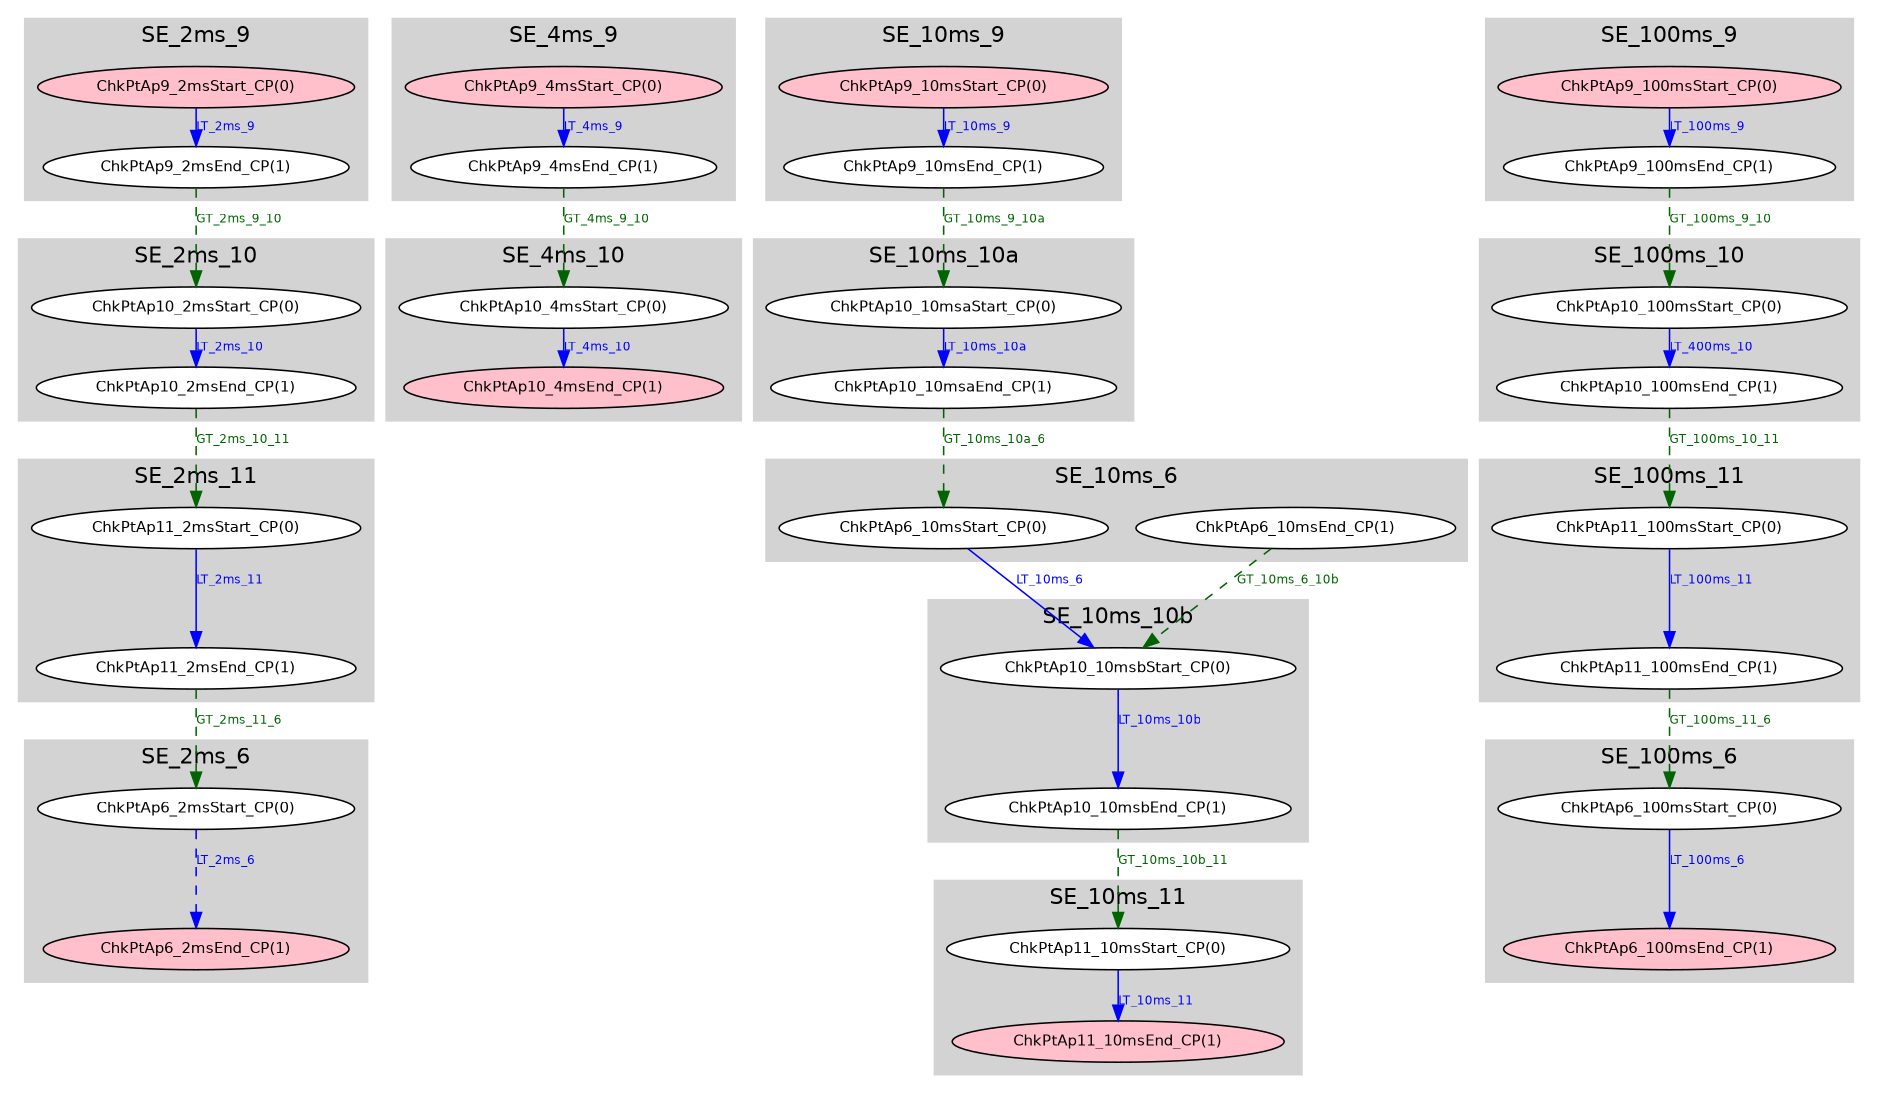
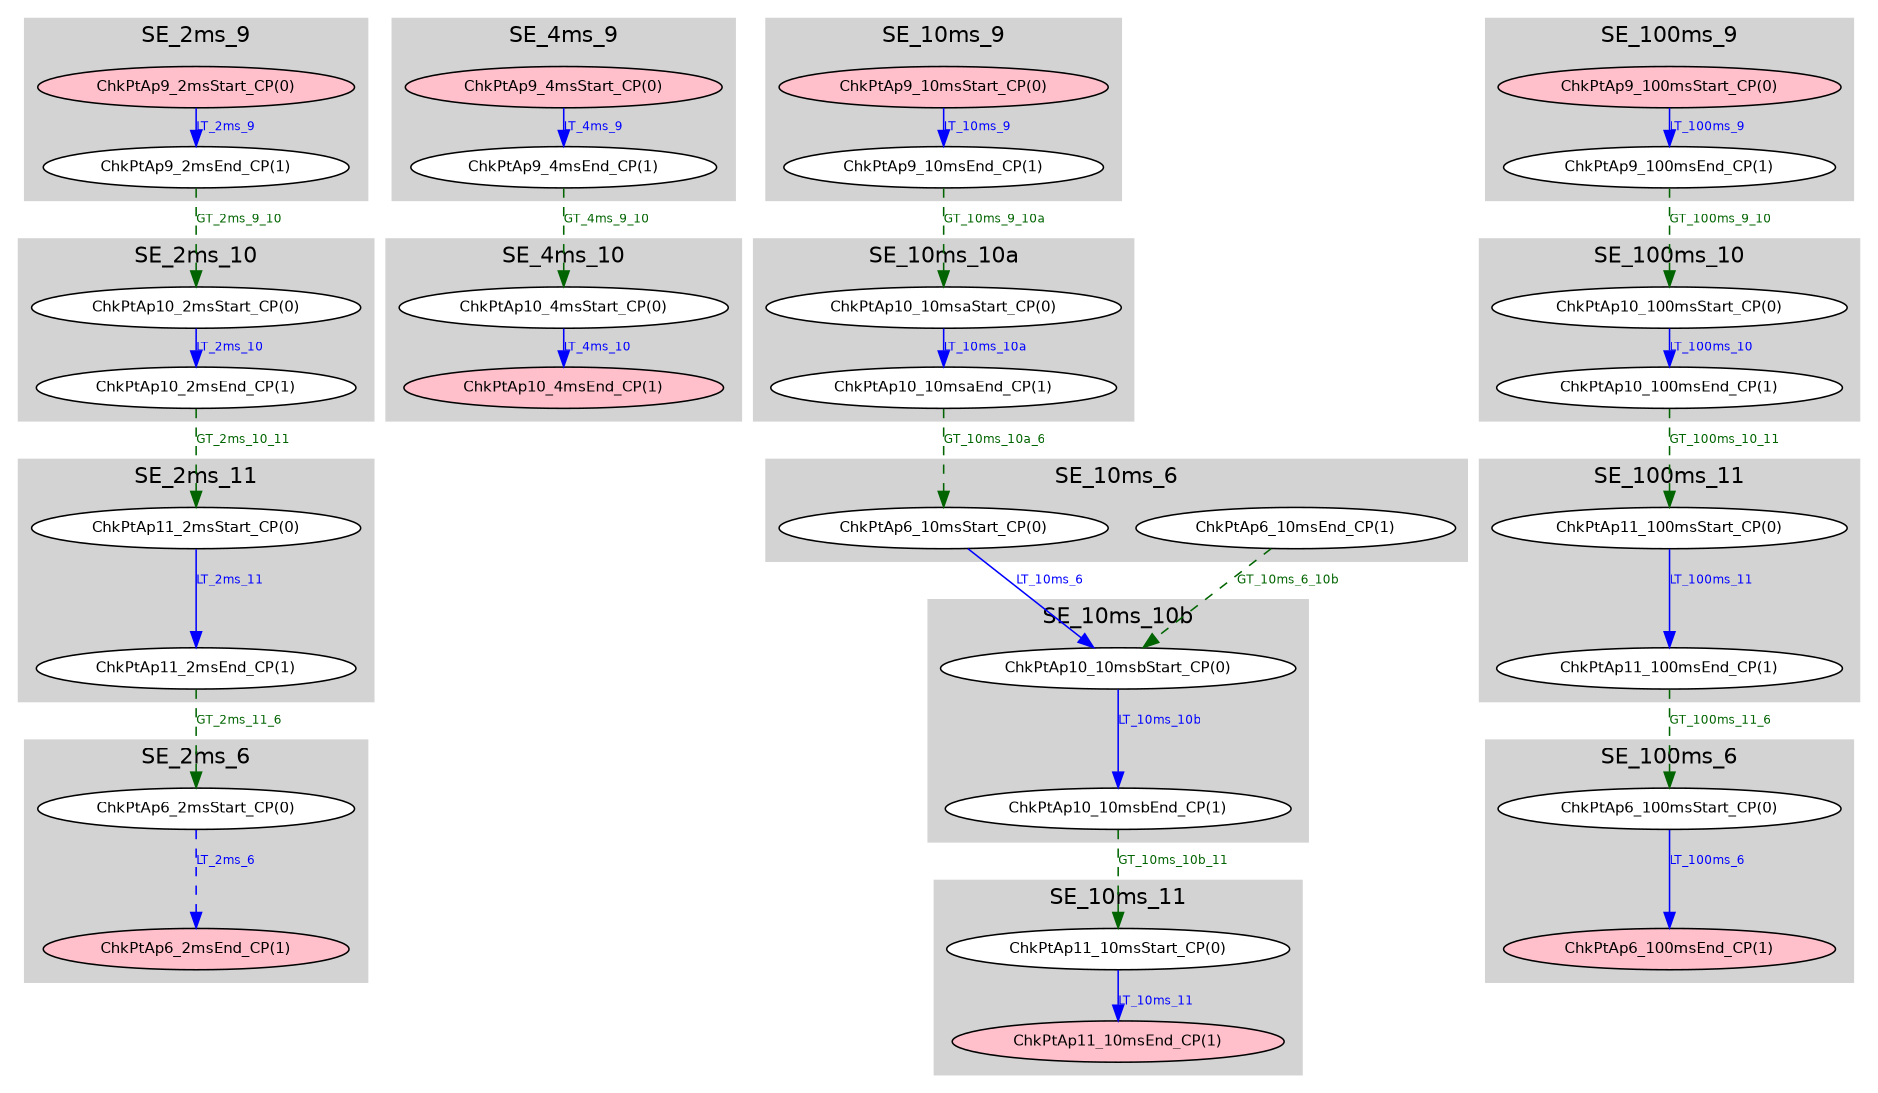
(1712, 348) -> (1712, 348)
